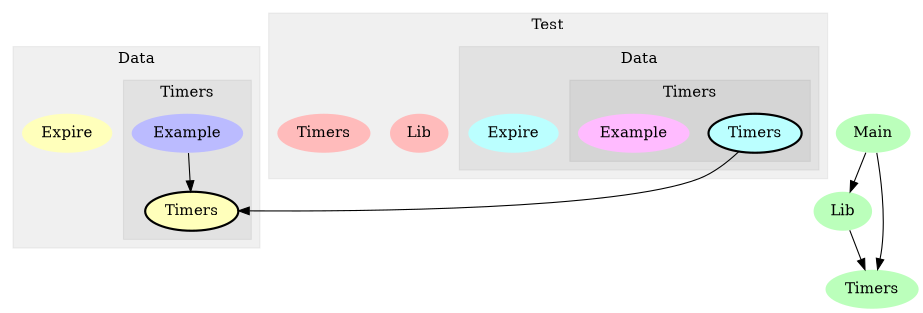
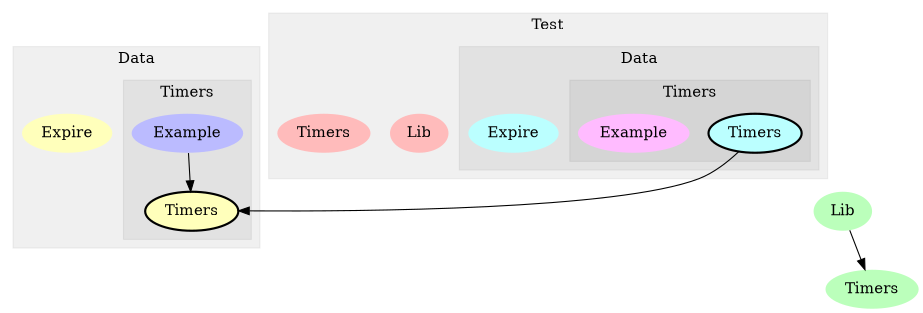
(873, 133) -> none
